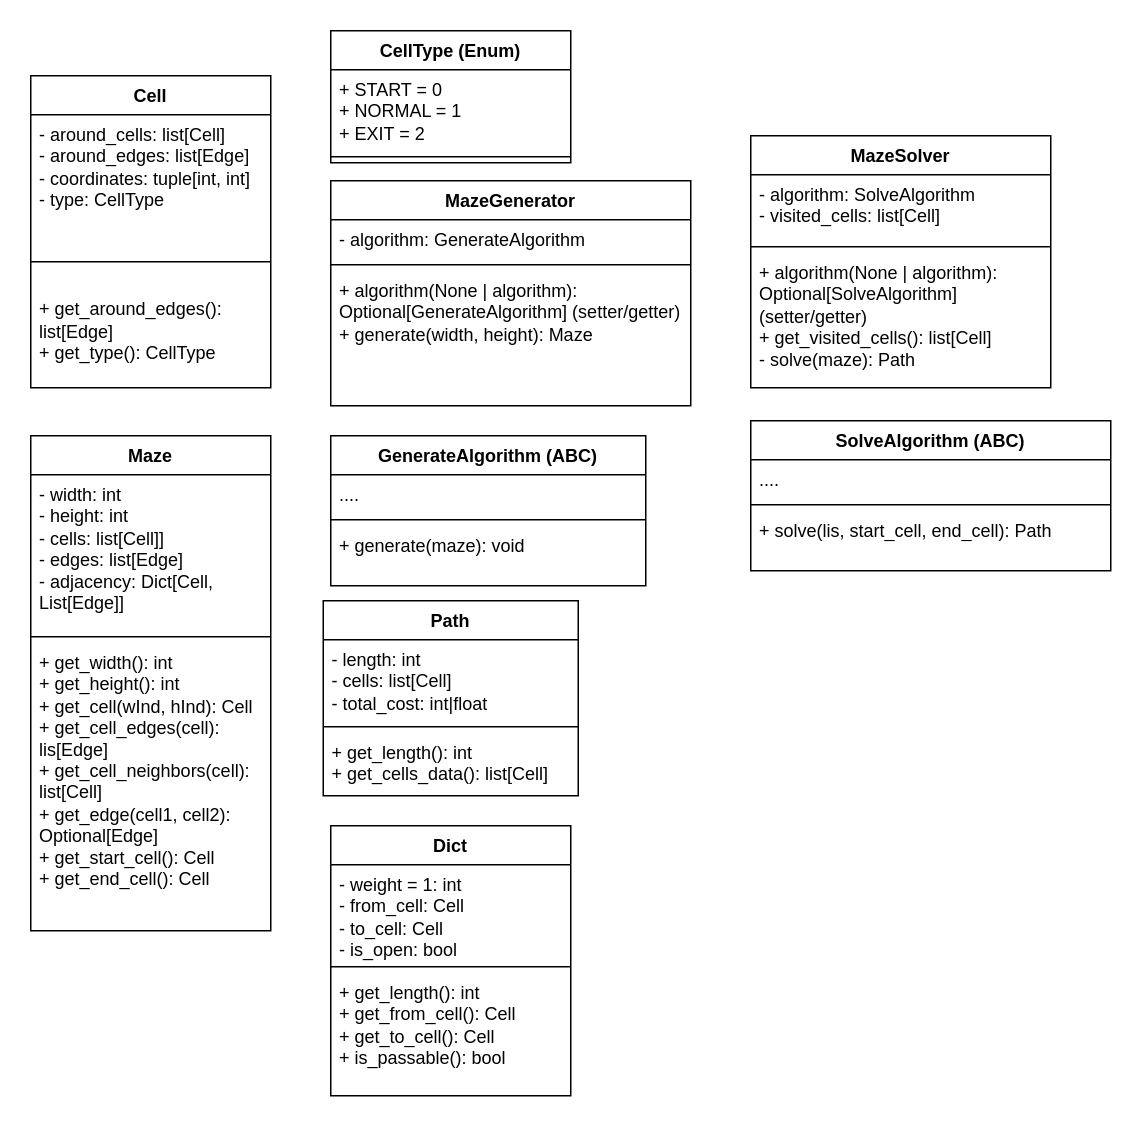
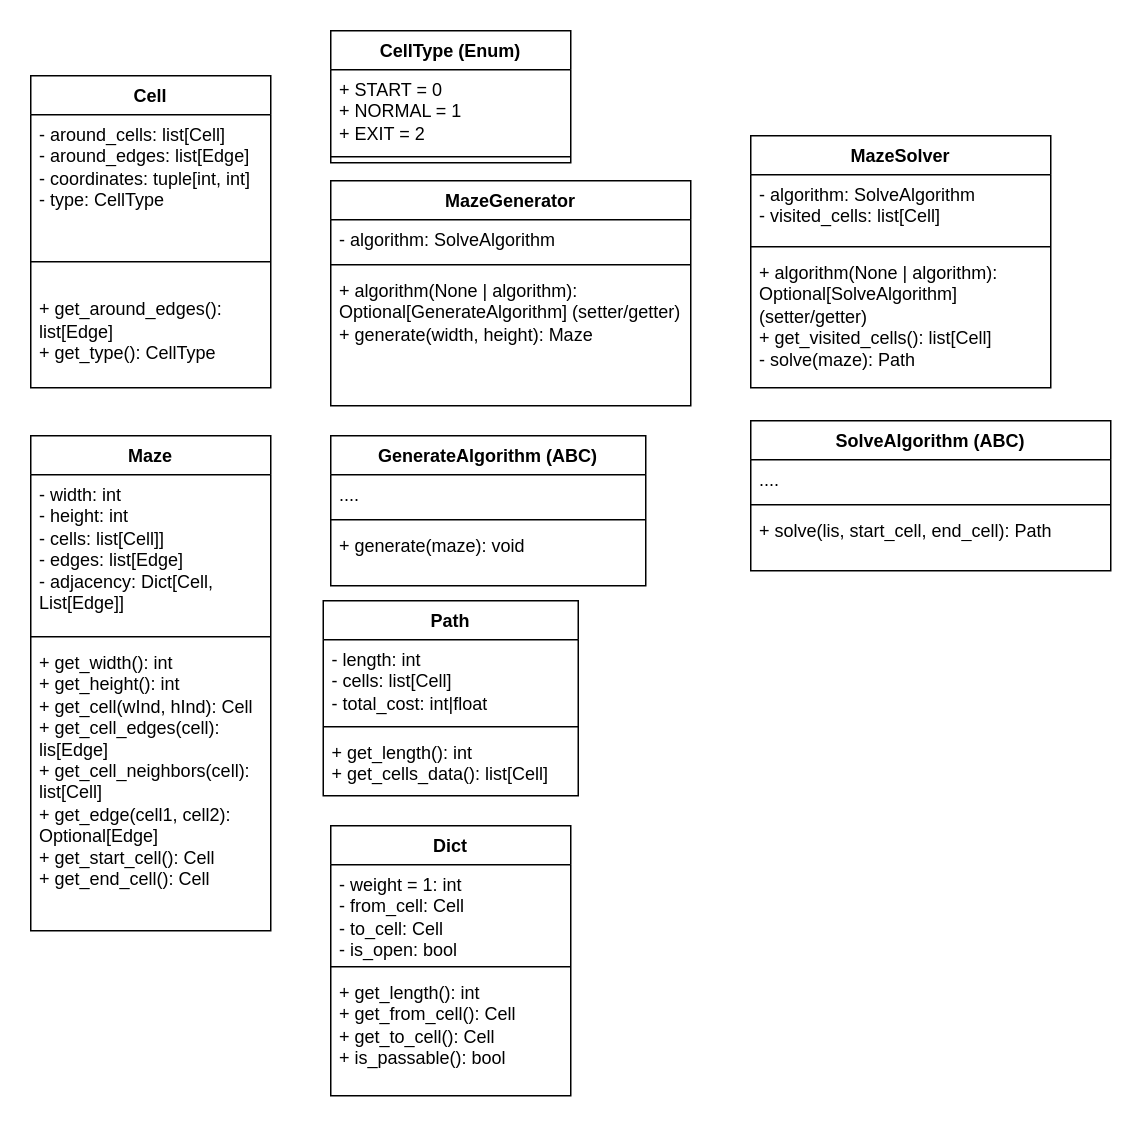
(475, 241) -> (457, 241)
